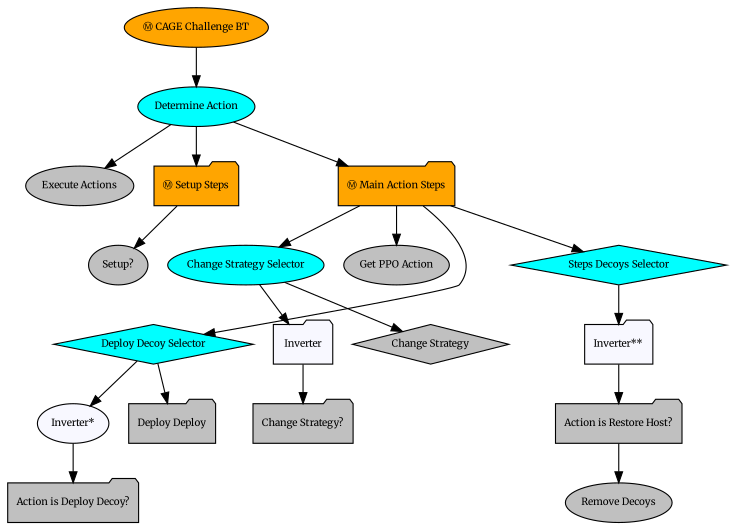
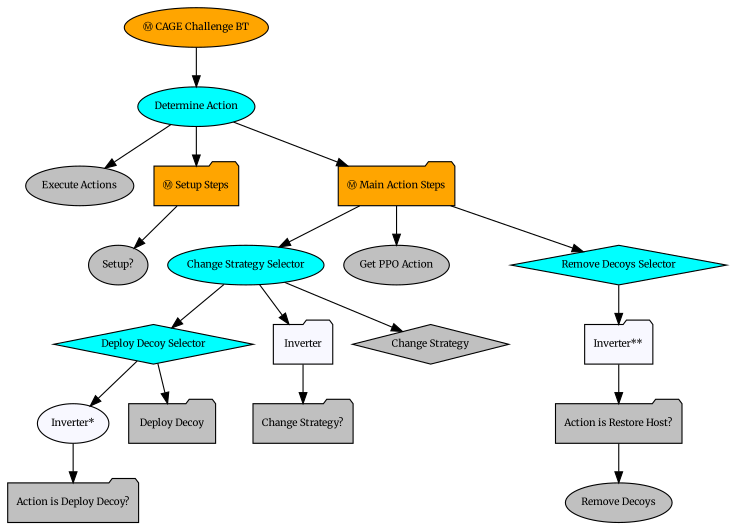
(619, 265) -> (619, 265)
(385, 302) -> (202, 303)
(172, 424) -> (172, 424)
